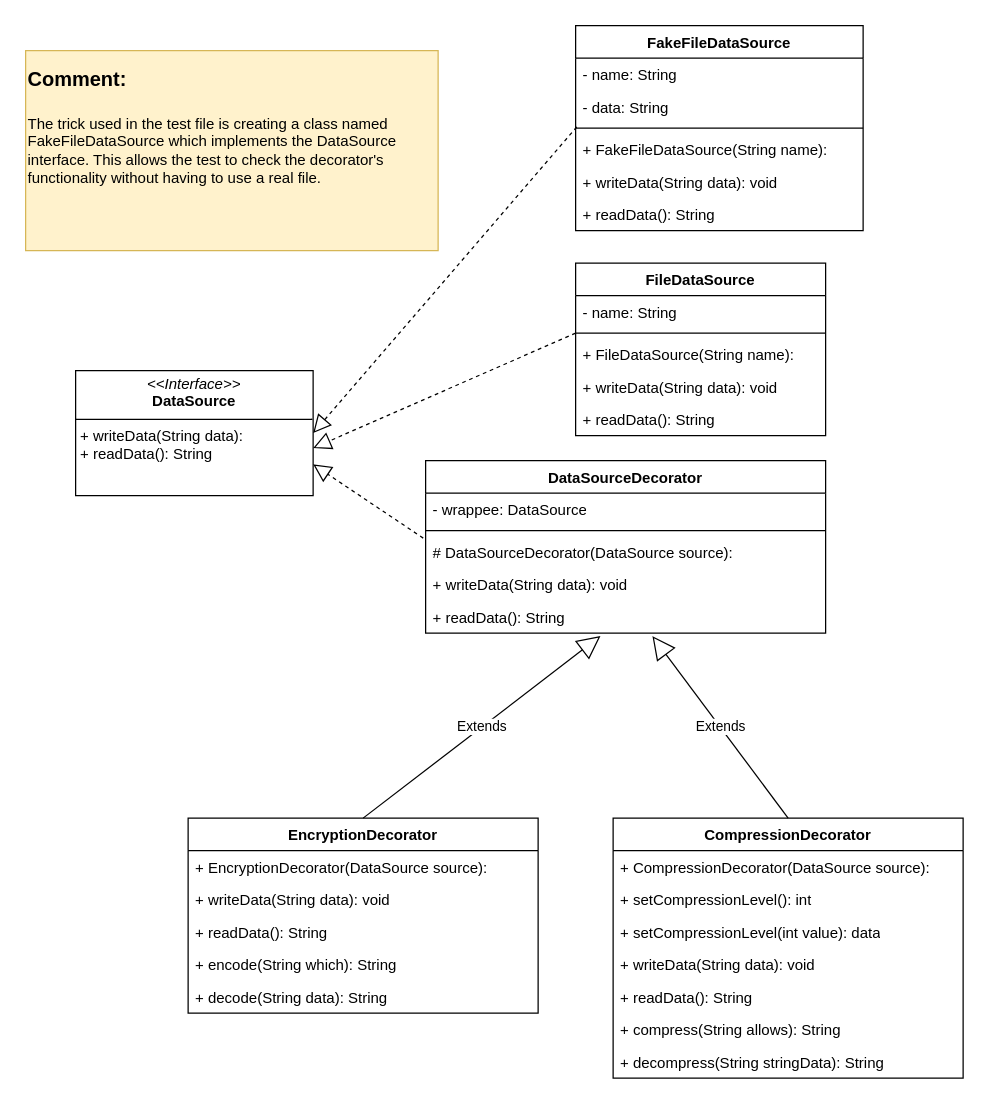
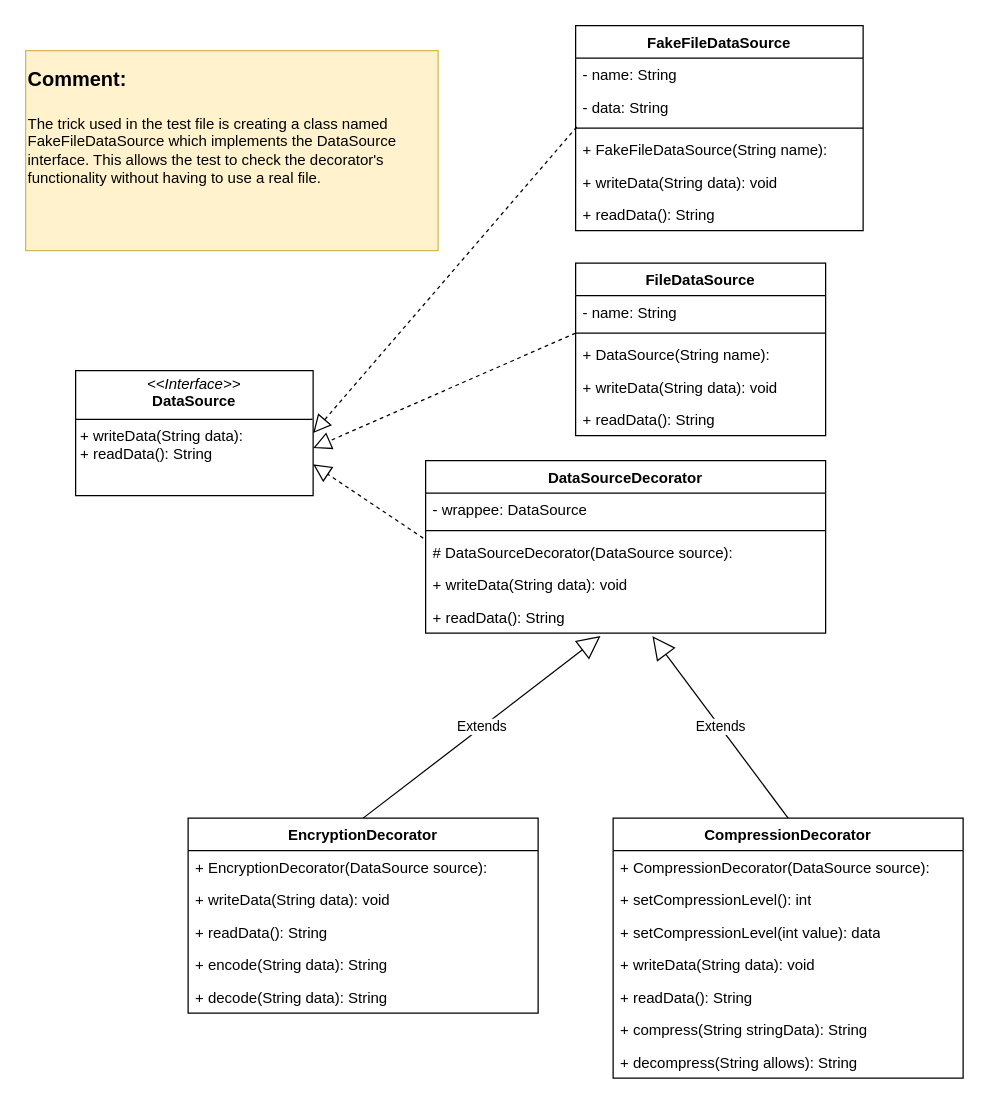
(697, 356) -> (685, 356)
(308, 966) -> (306, 966)
(744, 1031) -> (762, 1031)
(771, 1063) -> (752, 1063)
